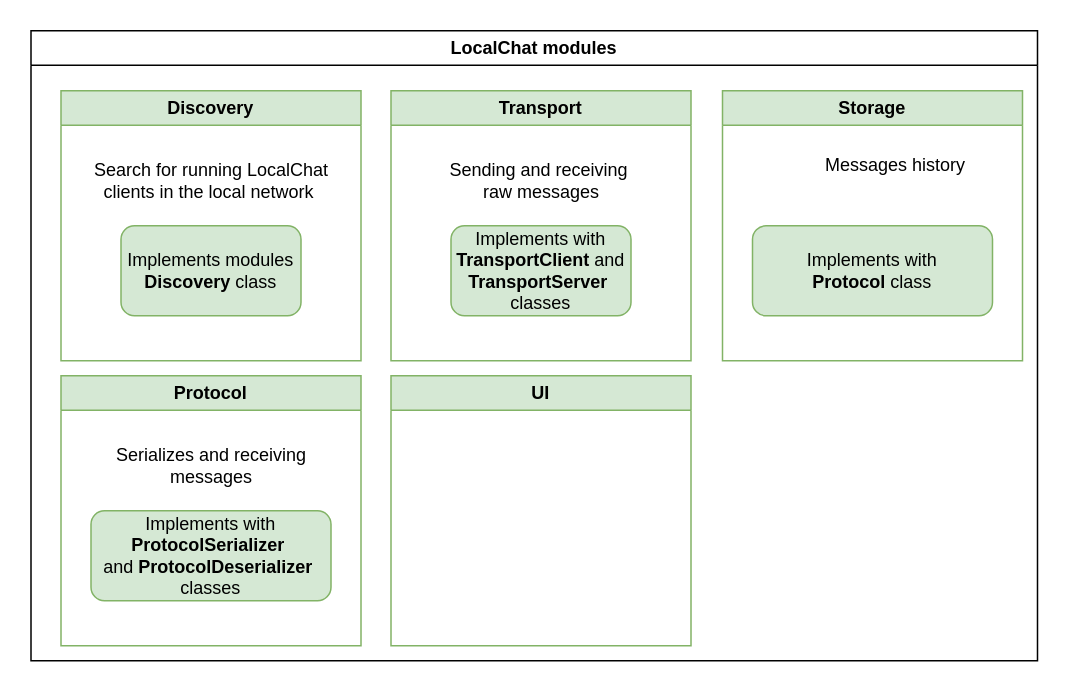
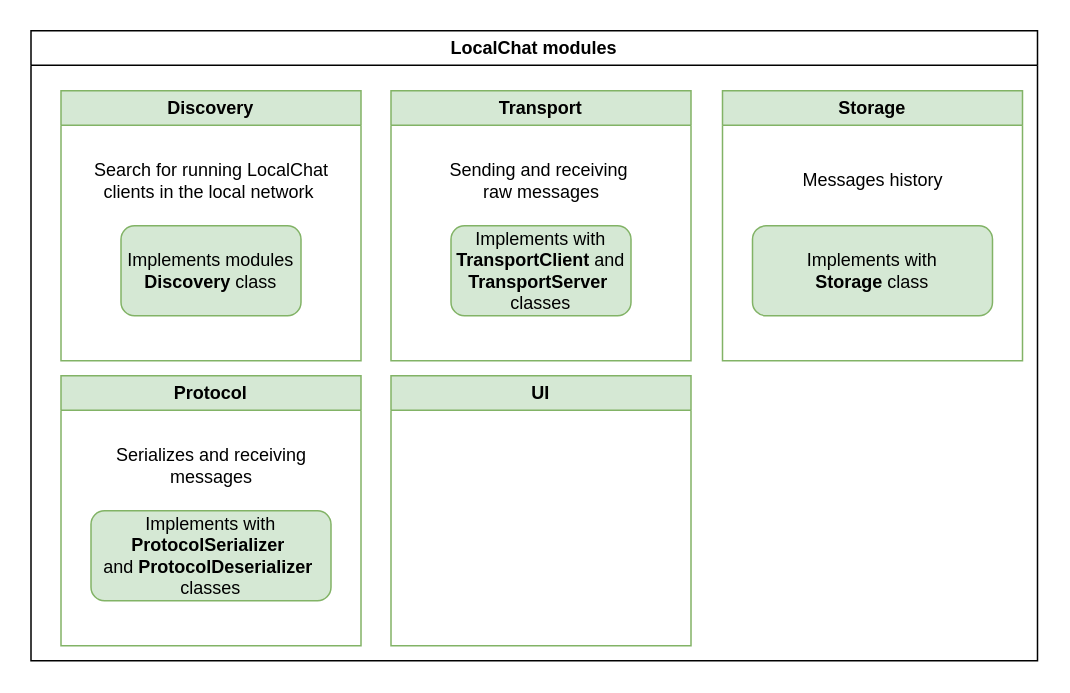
(895, 166) -> (872, 181)
(872, 271) -> (872, 271)
